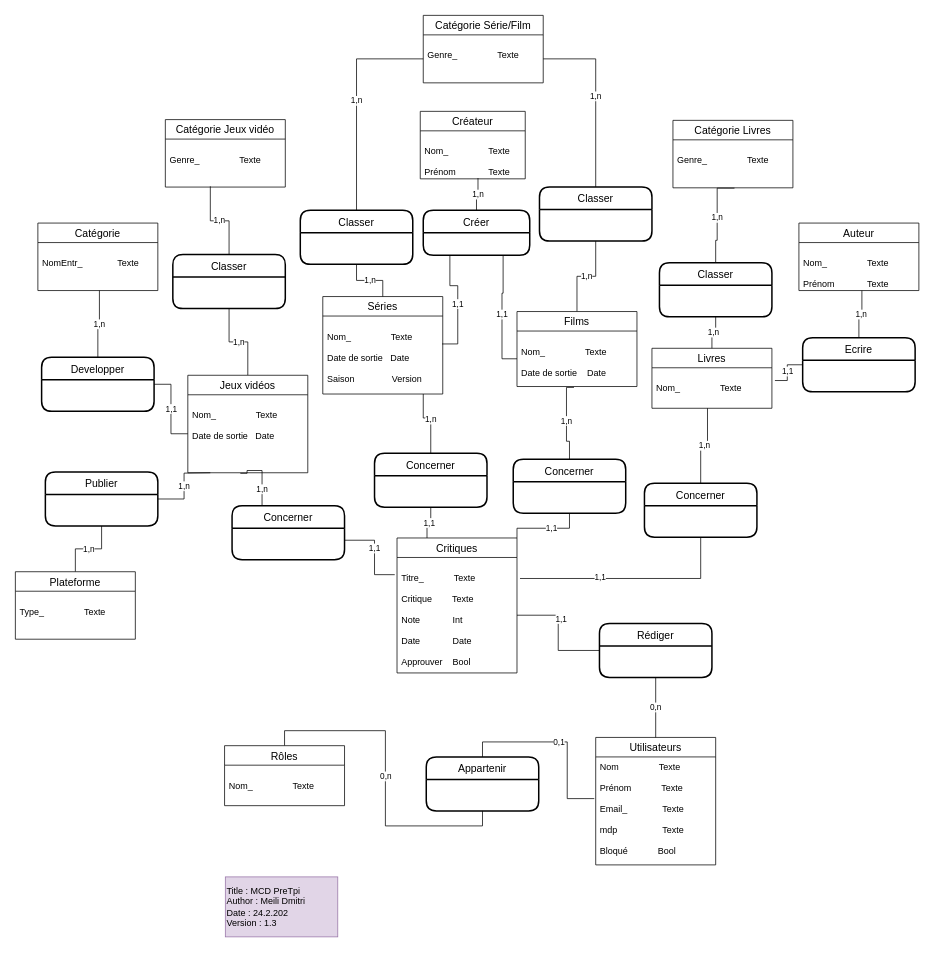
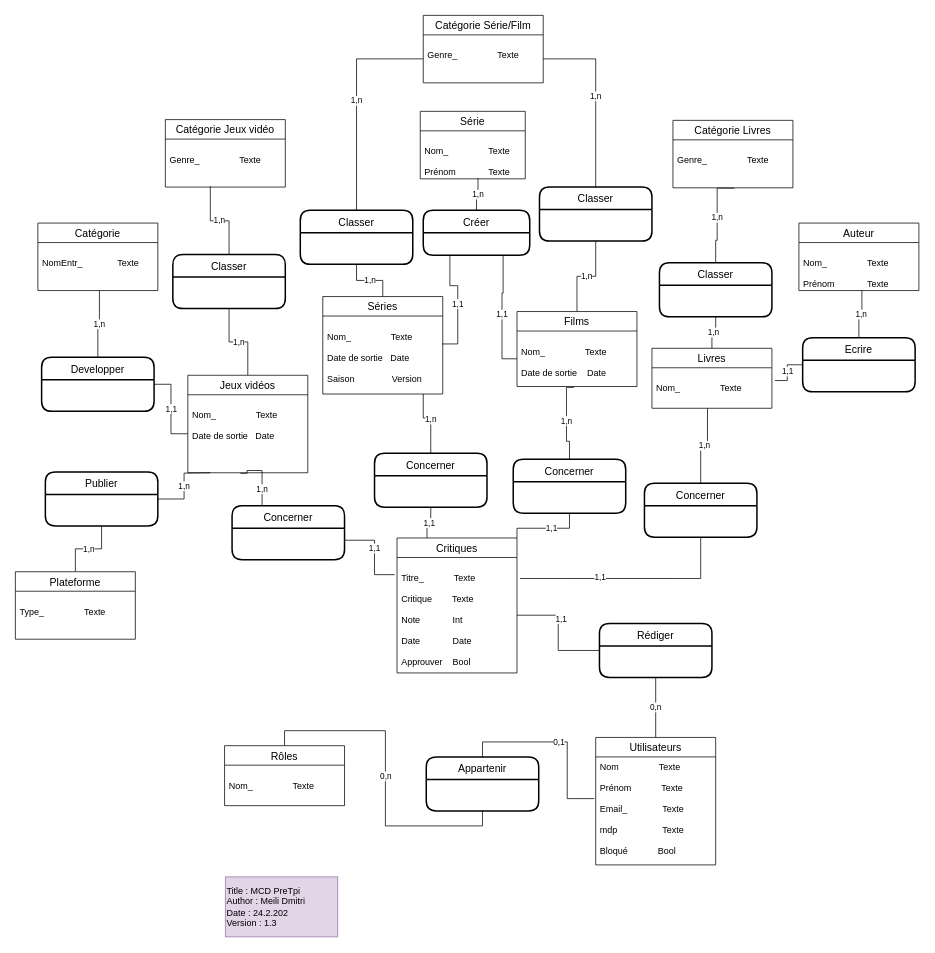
(473, 122) -> (473, 122)
